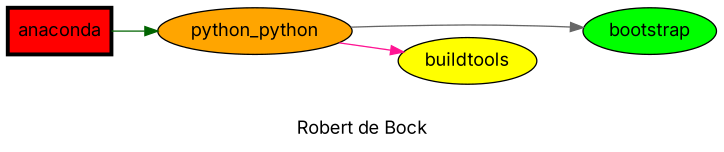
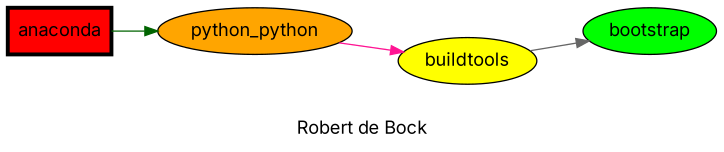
(460, 25) -> (553, 47)
